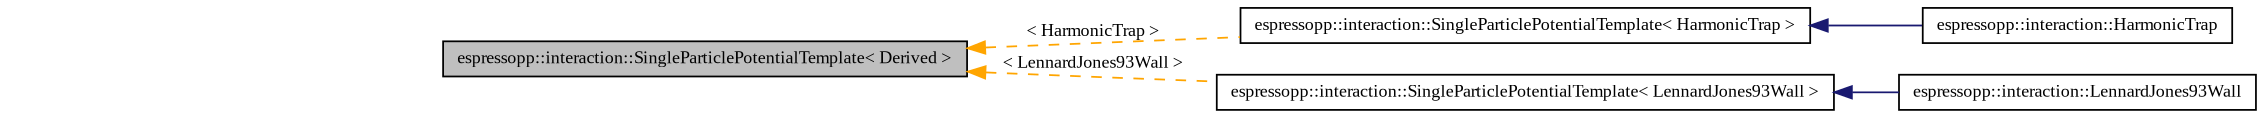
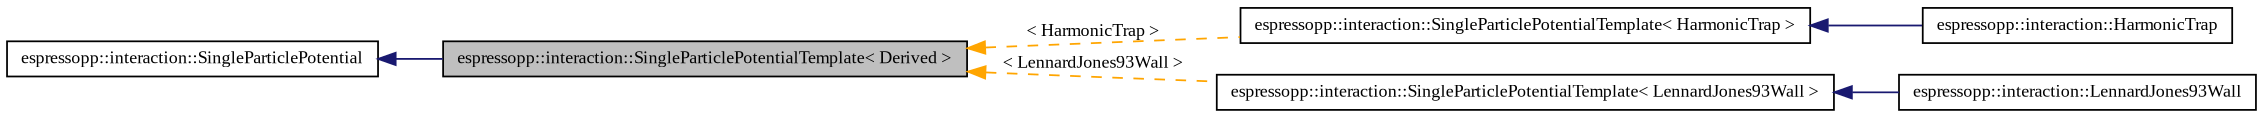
none -> (193, 59)
